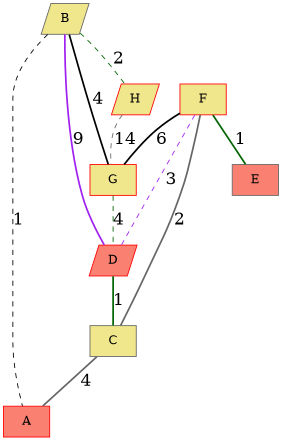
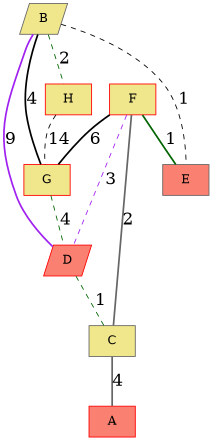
(135, 99) -> (68, 99)
(112, 138) -> (46, 139)
(13, 215) -> (151, 71)
(113, 301) -> (90, 301)
